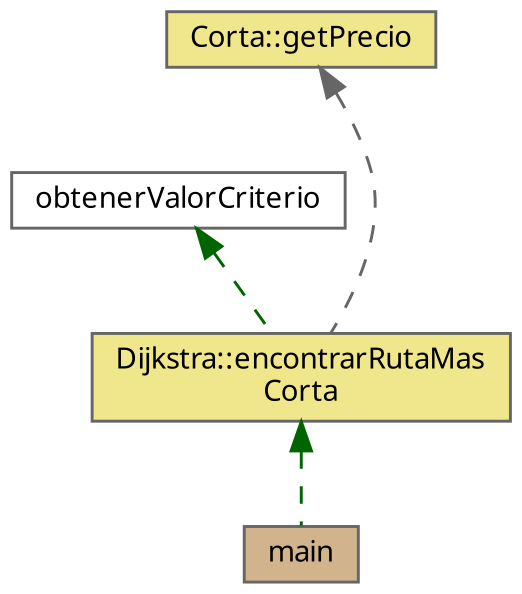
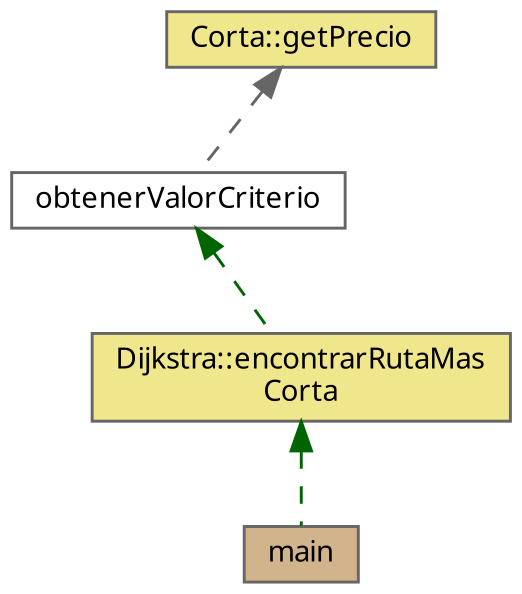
(375, 214) -> (230, 132)
